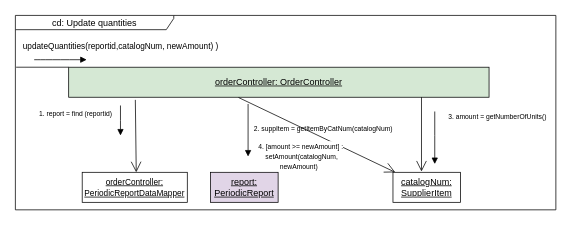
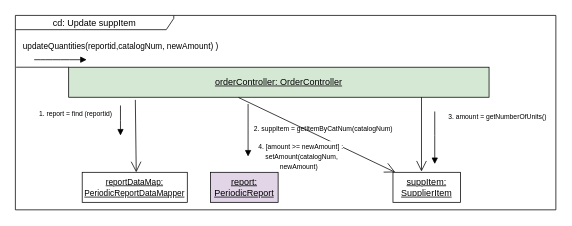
(95, 23) -> (95, 23)
(135, 187) -> (135, 187)
(426, 187) -> (426, 187)
